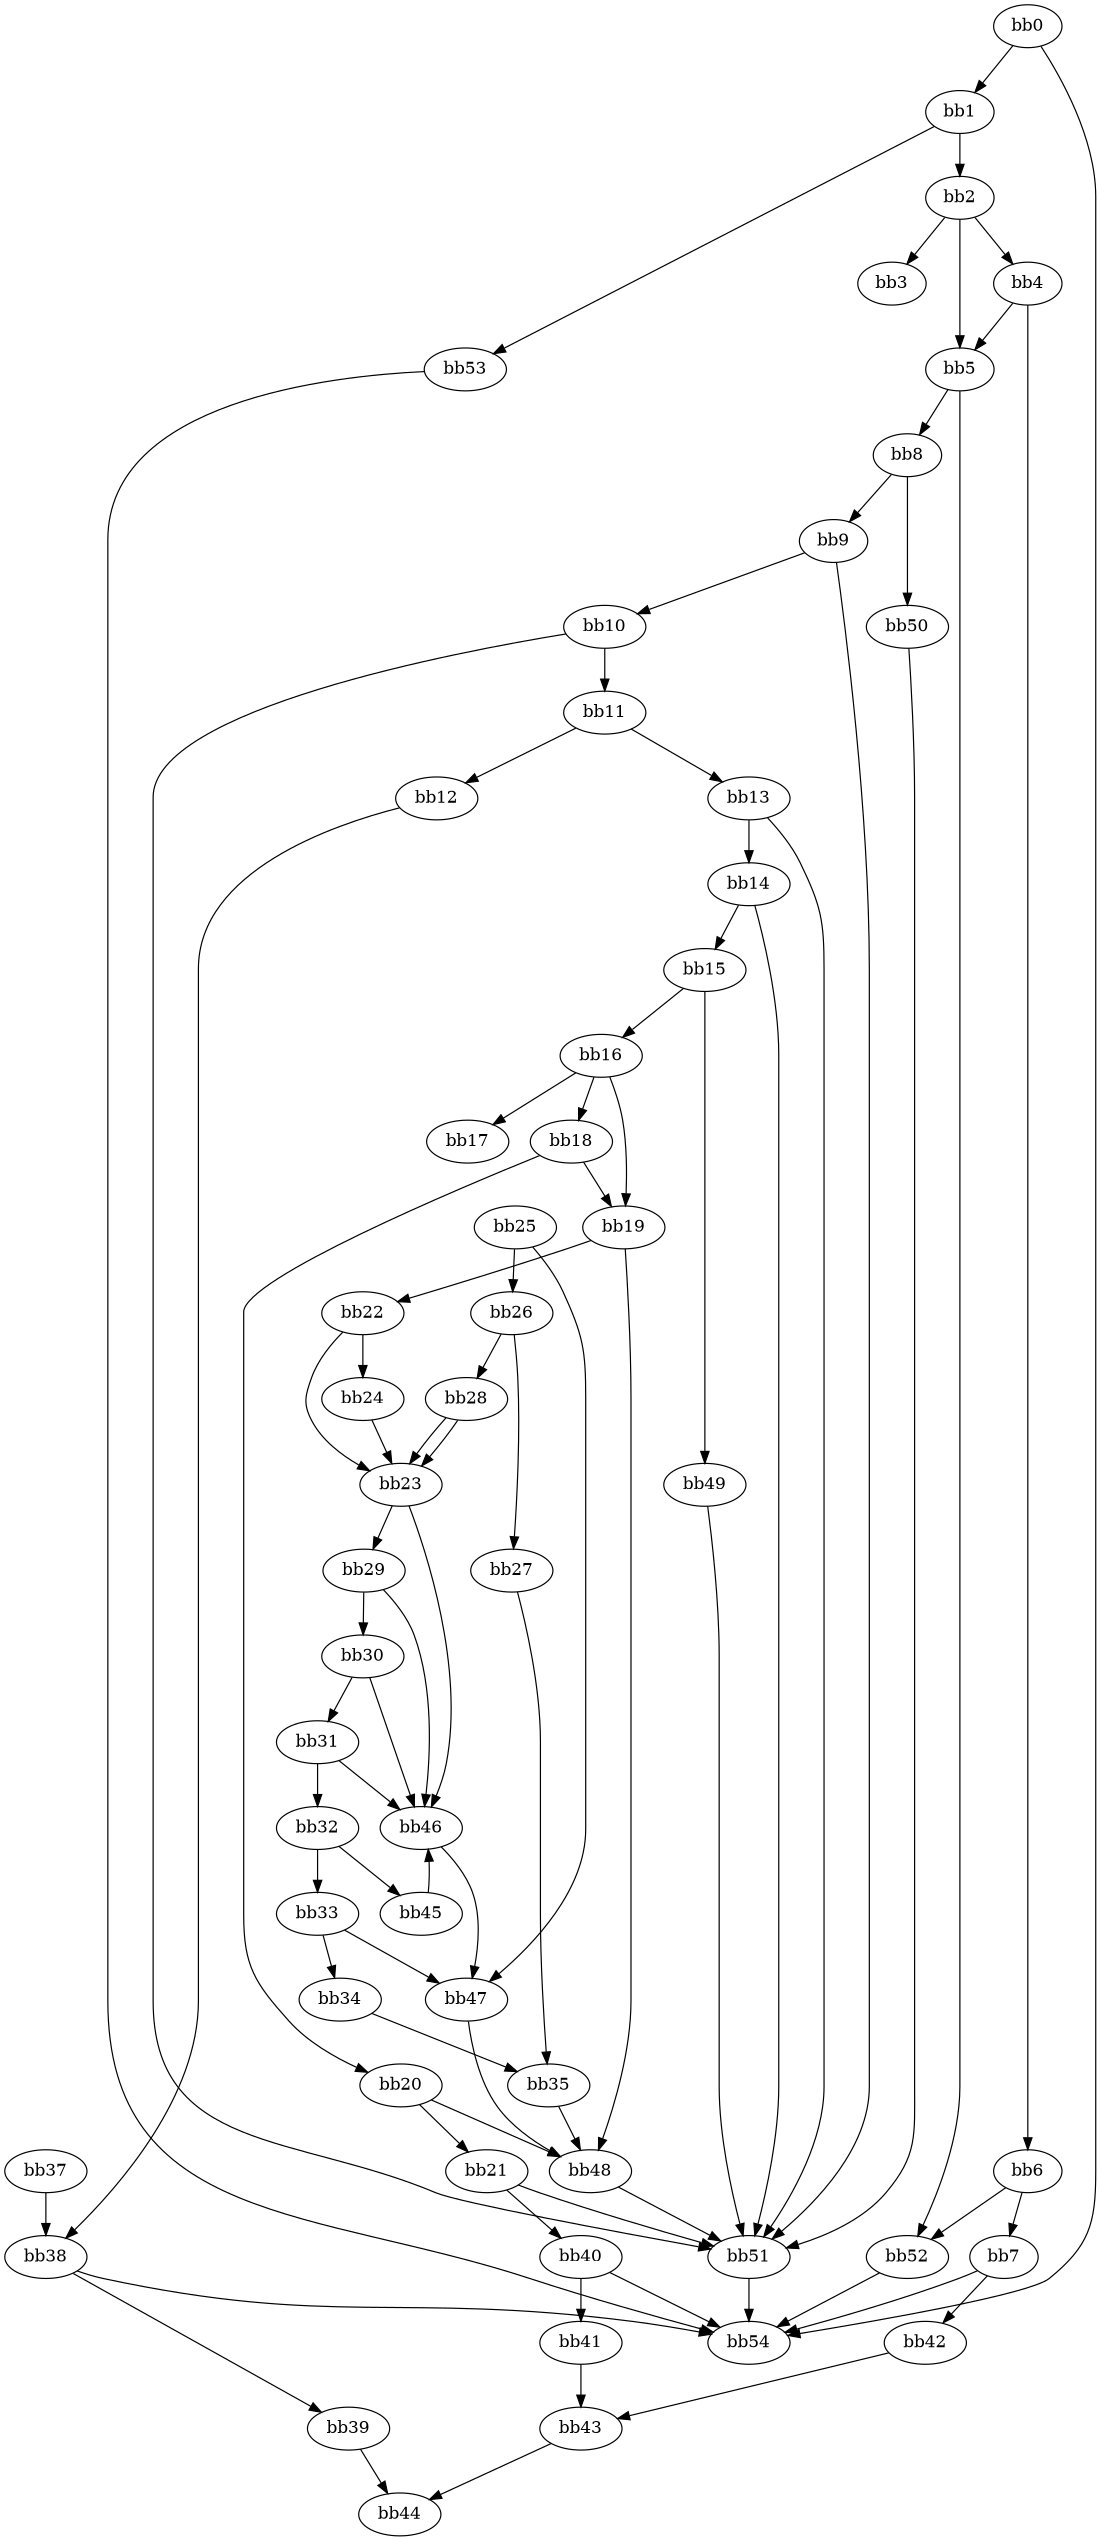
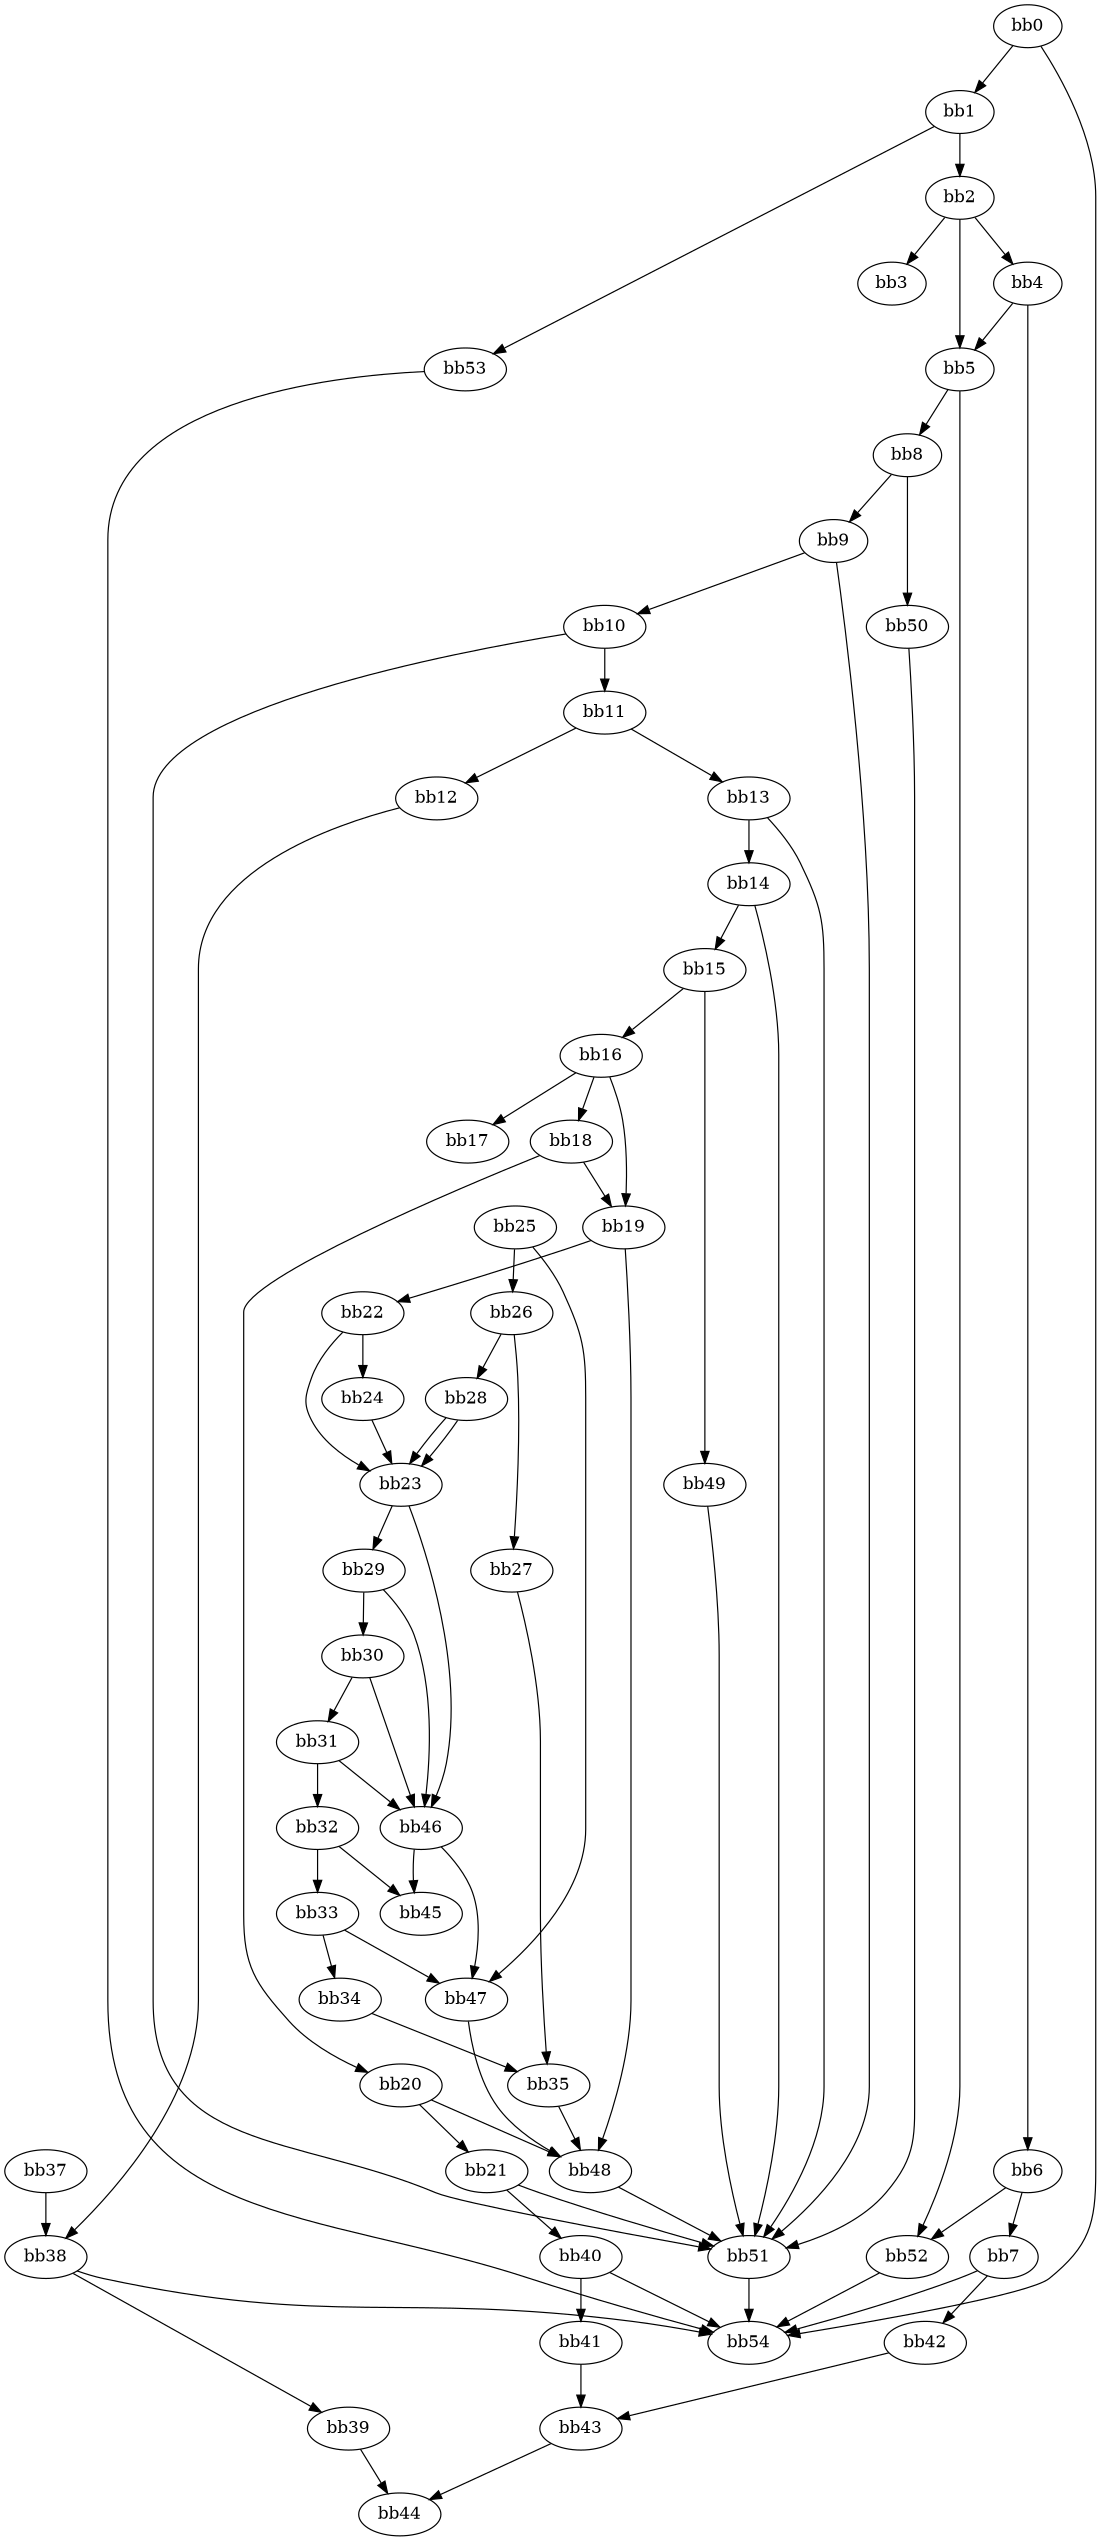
(429, 1877) -> (413, 1865)
